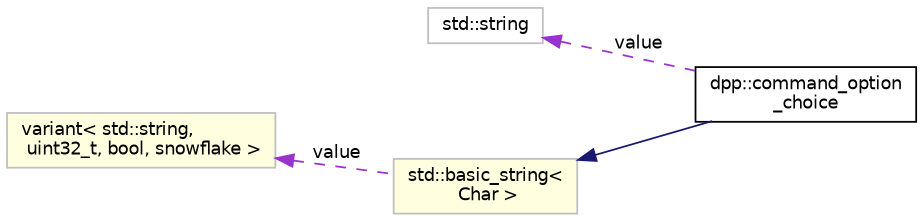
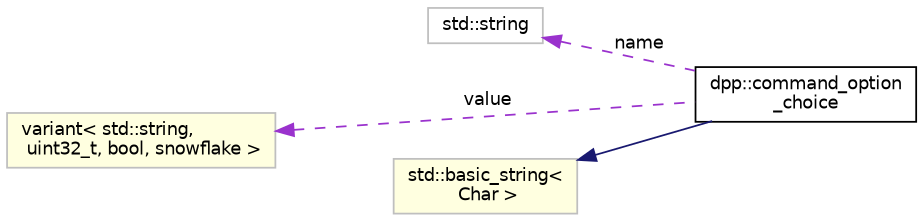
(636, 44) -> (636, 44)
(343, 167) -> (495, 116)
